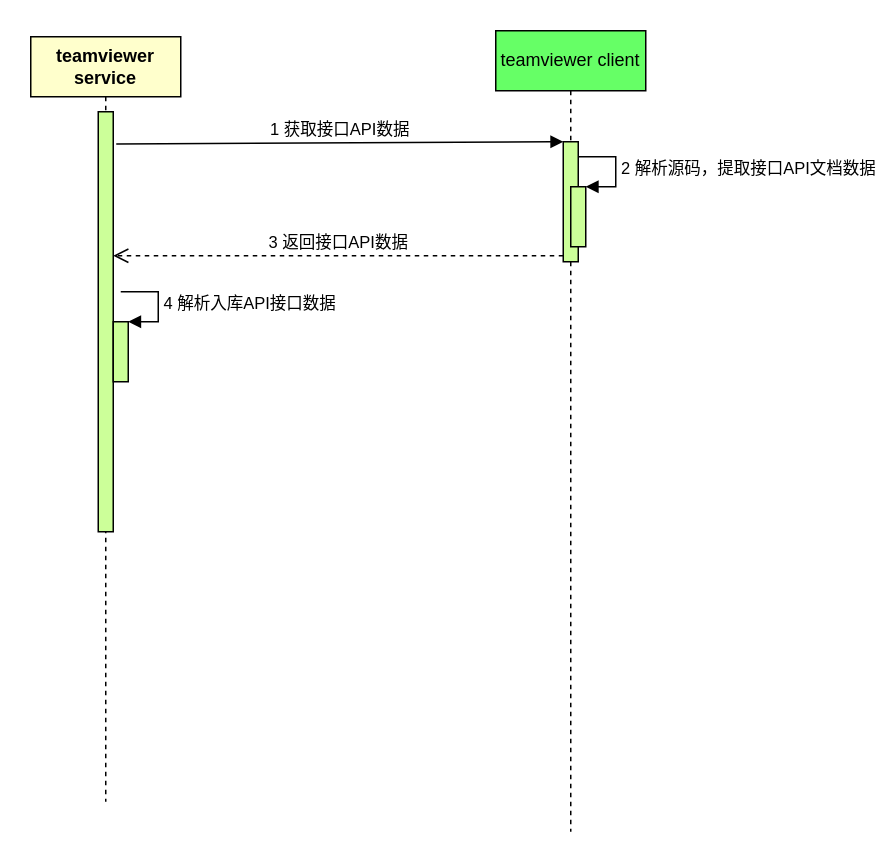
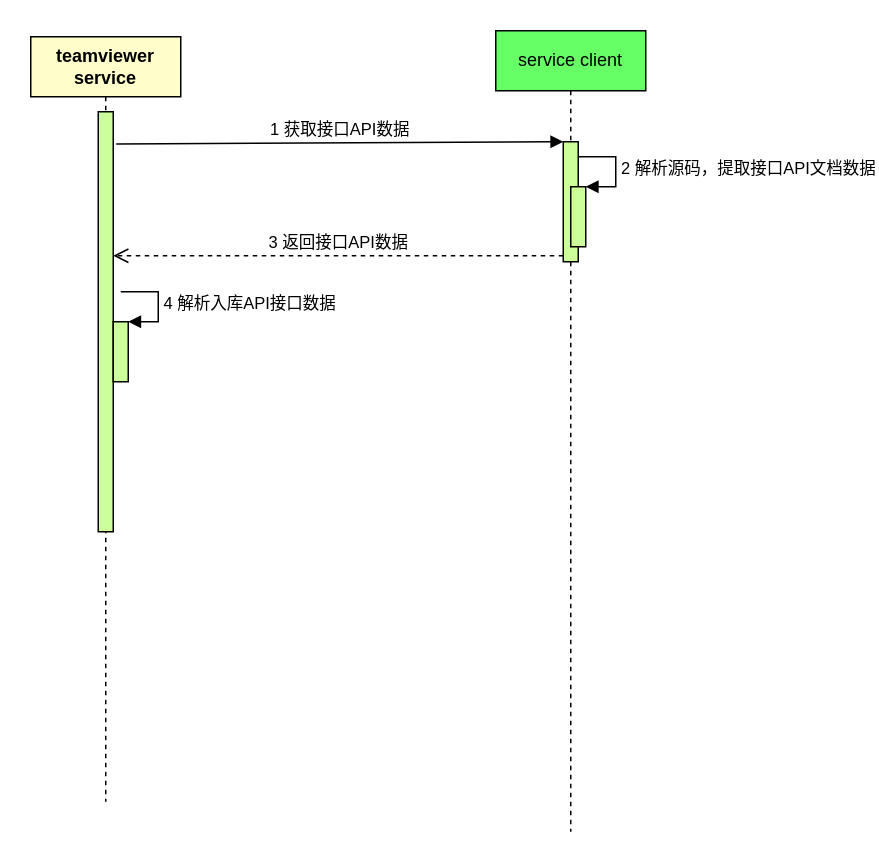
(571, 61) -> (571, 61)
